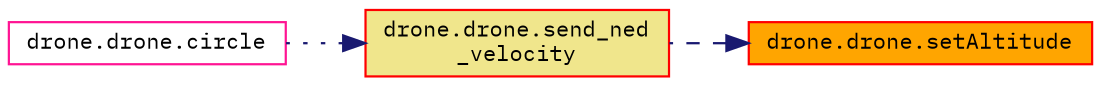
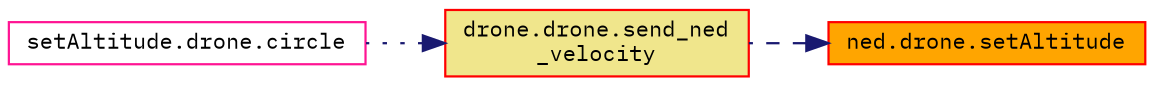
(147, 43) -> (187, 43)
(920, 43) -> (987, 43)
